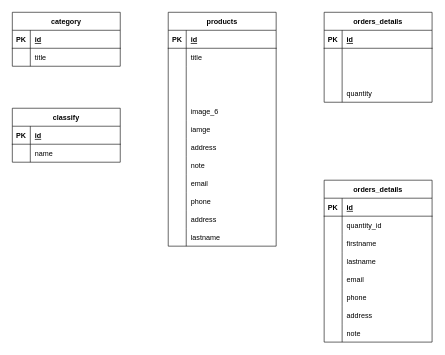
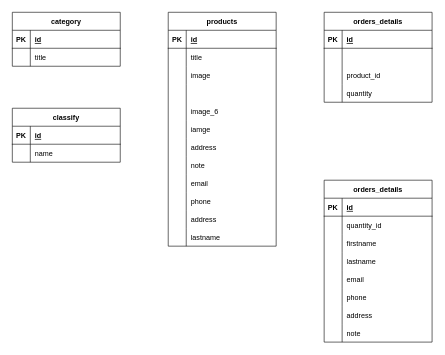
none -> (231, 75)
none -> (387, 75)
